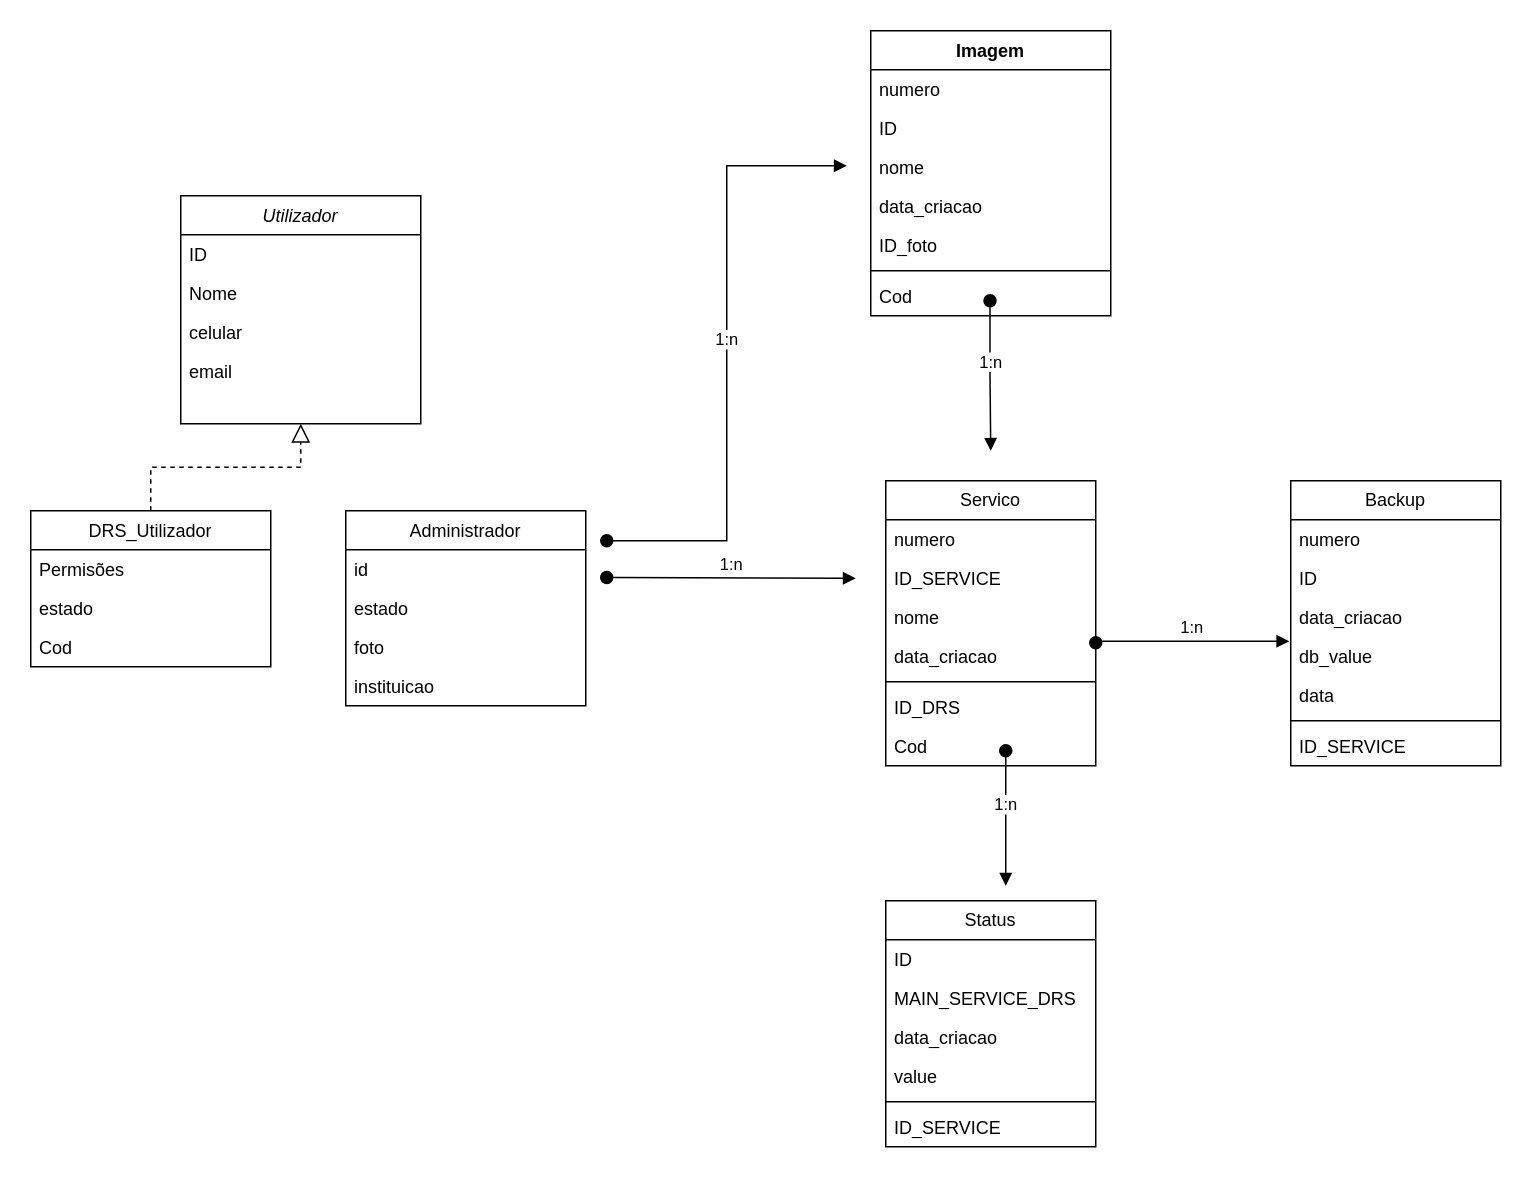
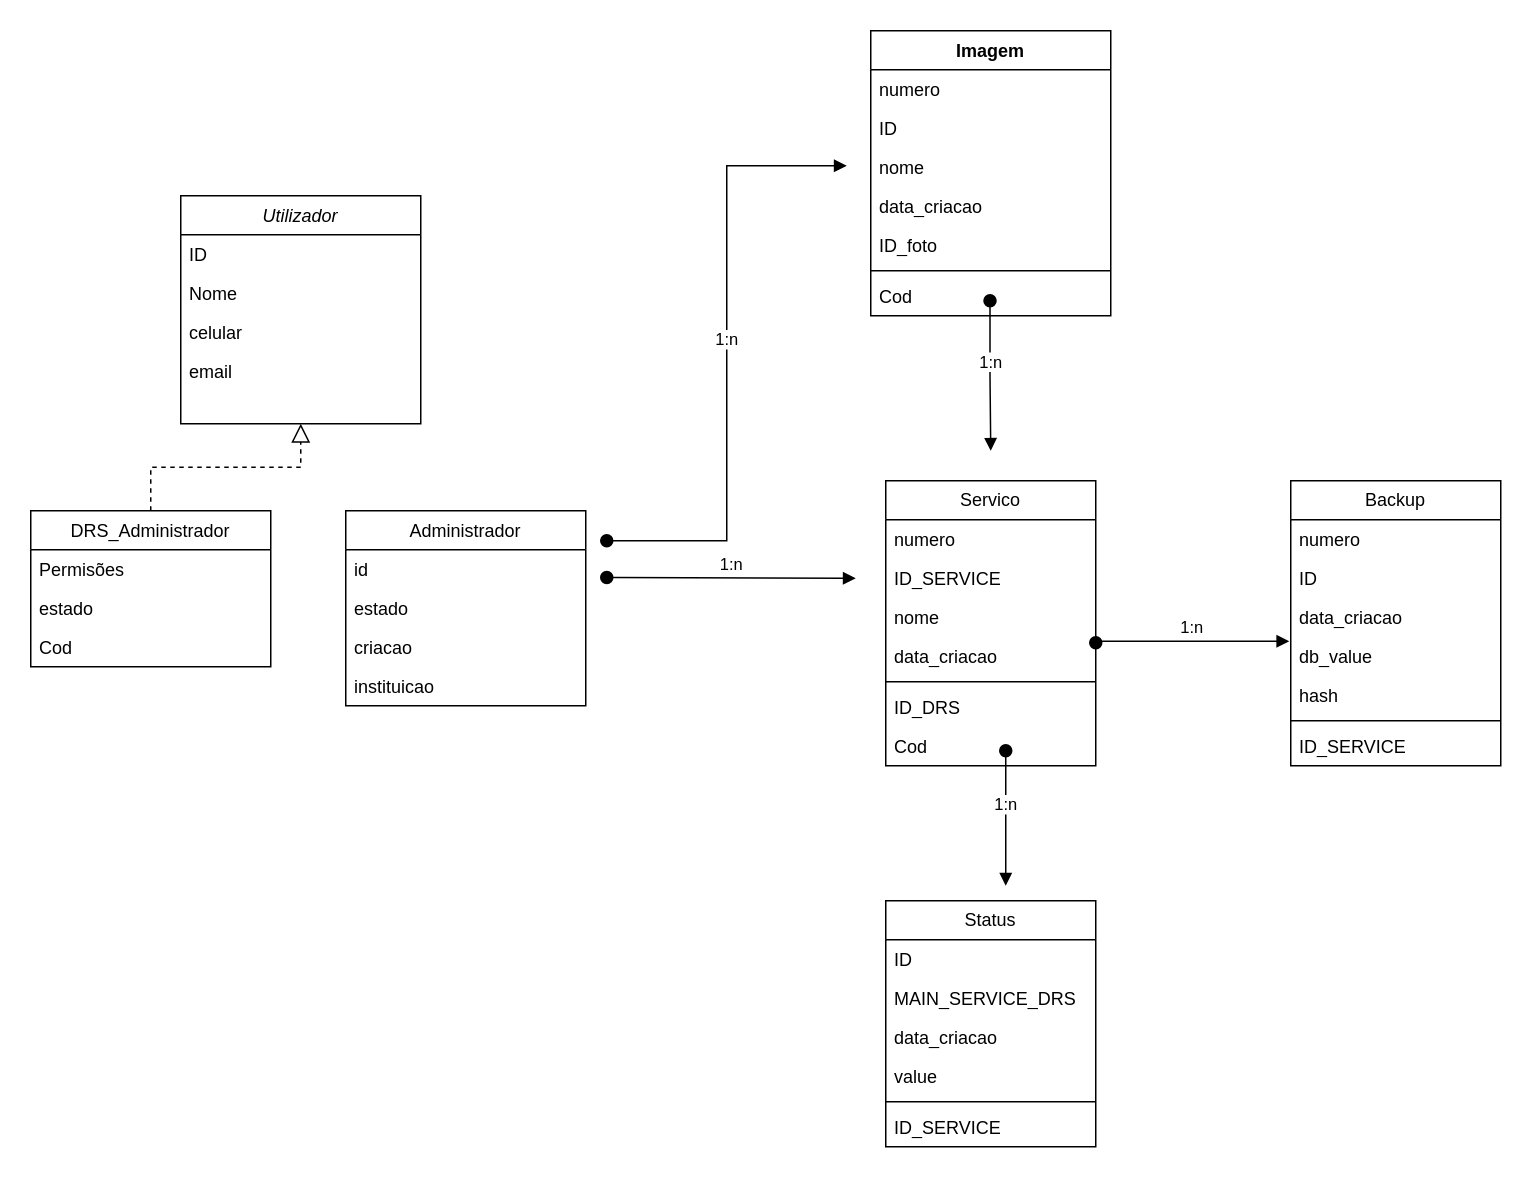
(150, 531) -> (150, 531)
(374, 648) -> (387, 648)
(1320, 697) -> (1320, 697)
